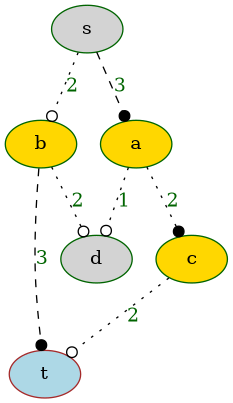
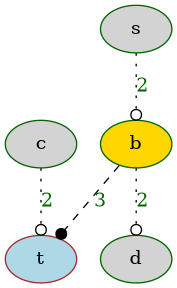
(136, 144) -> none
(192, 259) -> (41, 144)
